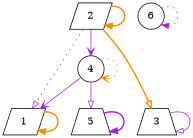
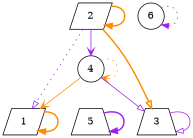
(64, 91) -> (64, 91)
(91, 92) -> (120, 92)
